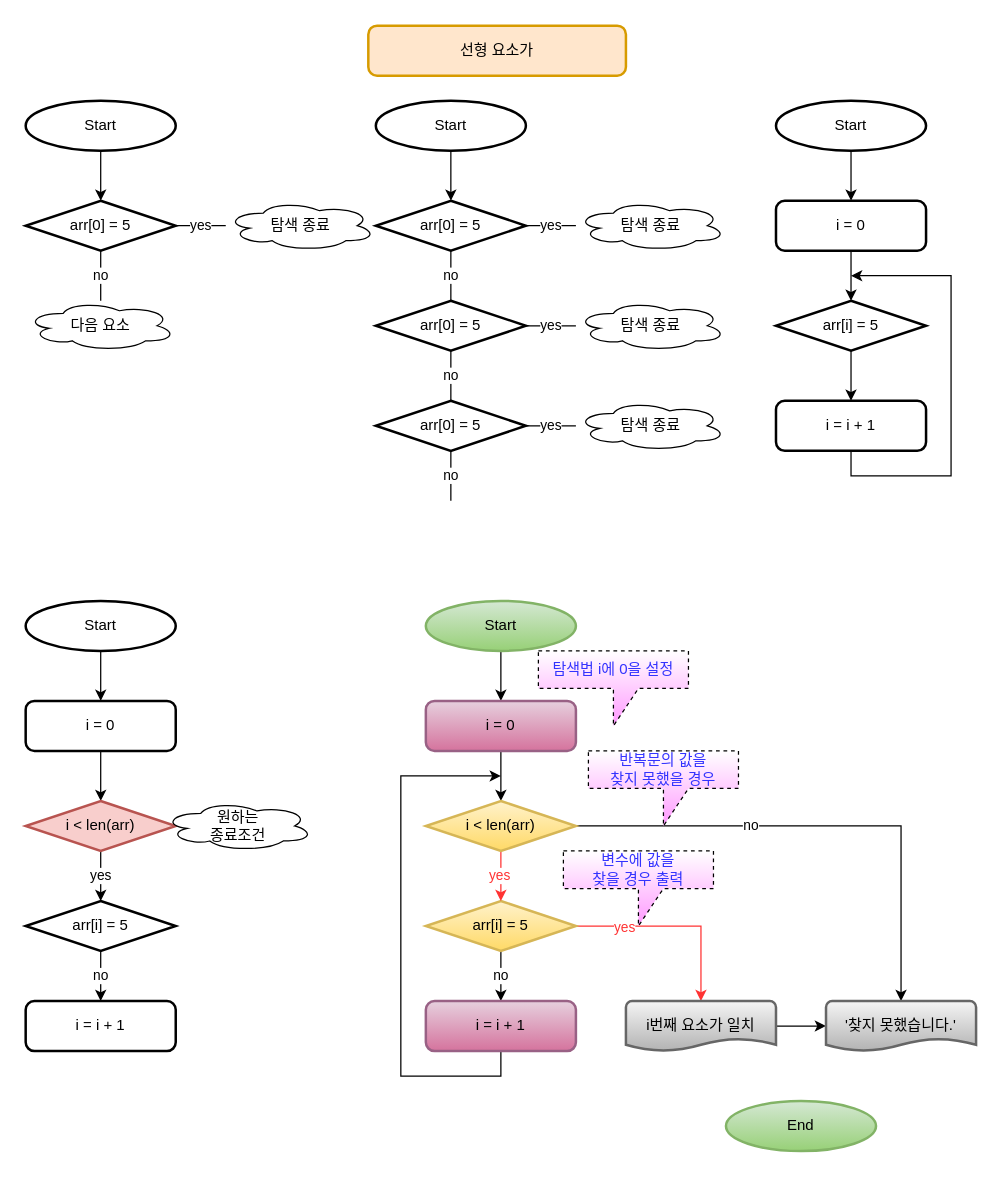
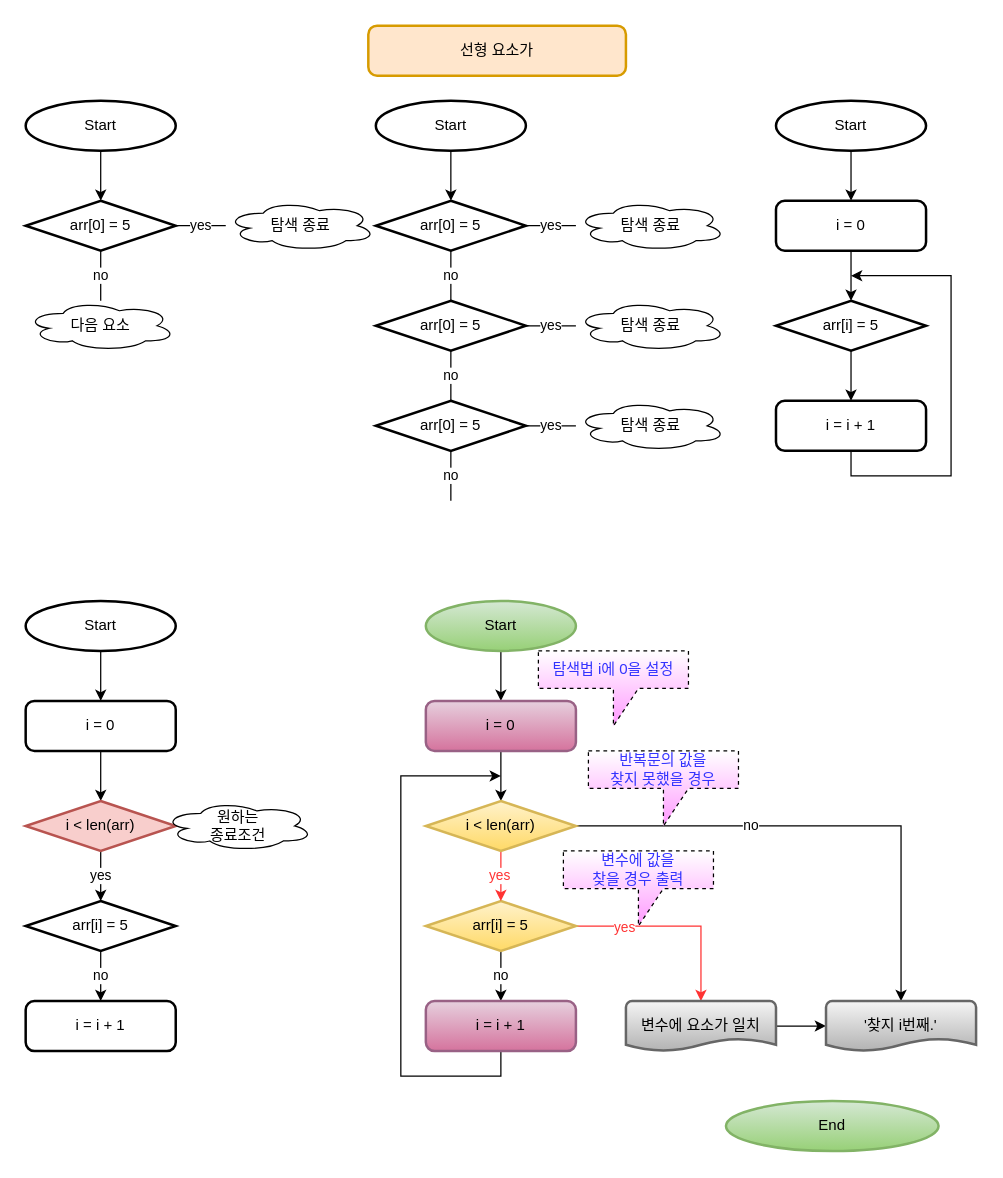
(701, 1026) -> (701, 1026)
(901, 1026) -> (901, 1026)
(801, 1126) -> (832, 1126)
